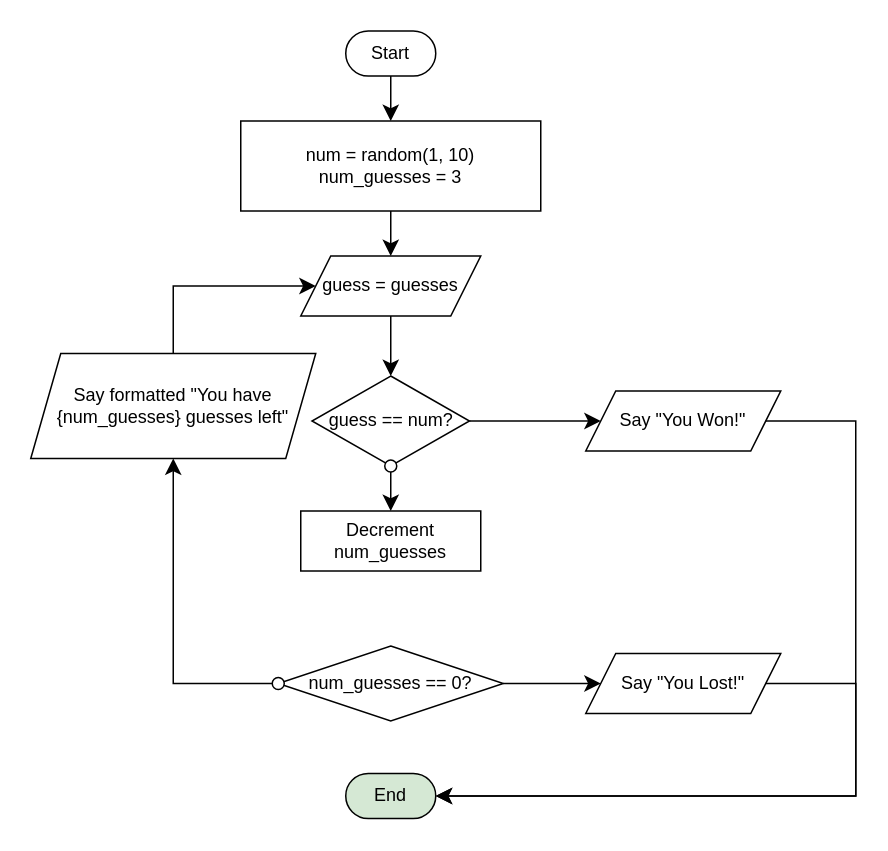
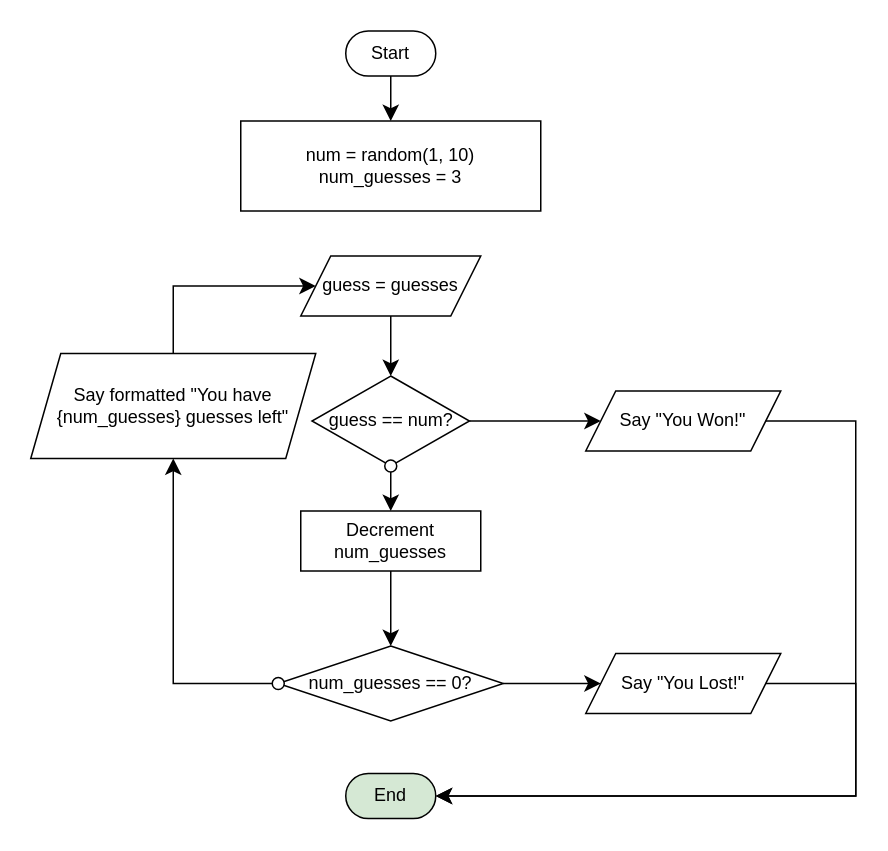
(391, 227) -> none
none -> (391, 603)
